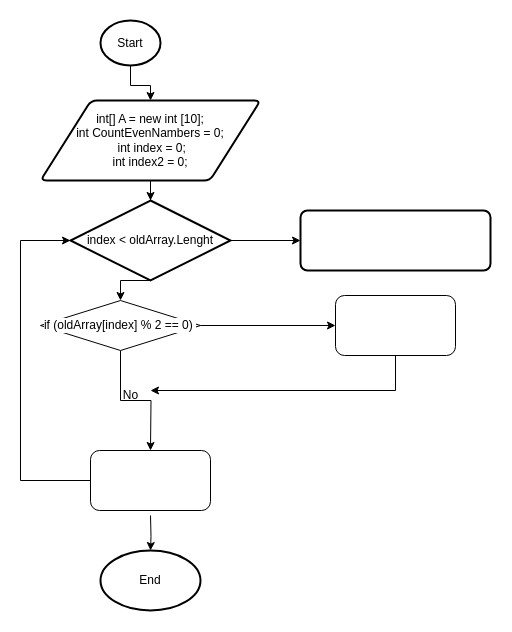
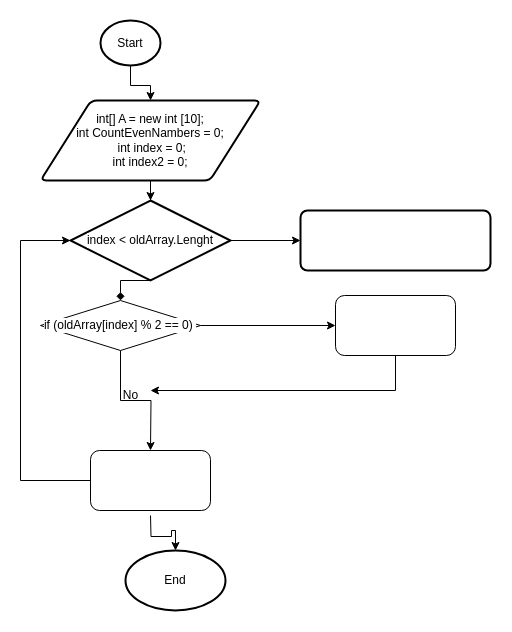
(121, 292) -> (121, 292)
(151, 581) -> (176, 581)
